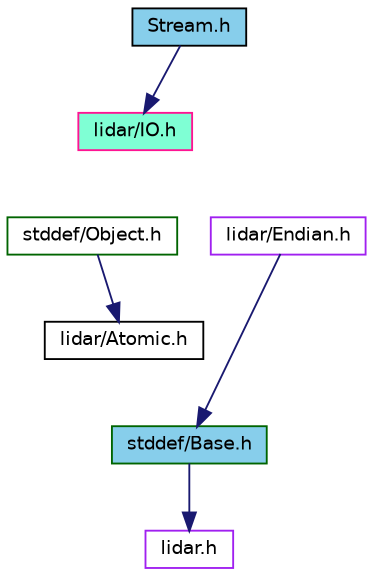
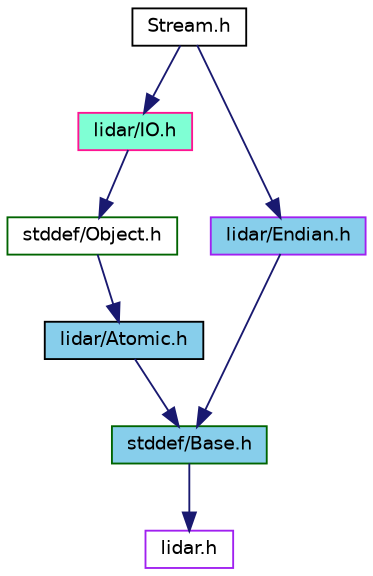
(189, 27) -> (189, 27)
none -> (235, 123)
none -> (117, 175)
(288, 236) -> (288, 236)
(124, 340) -> (124, 340)
none -> (152, 385)
